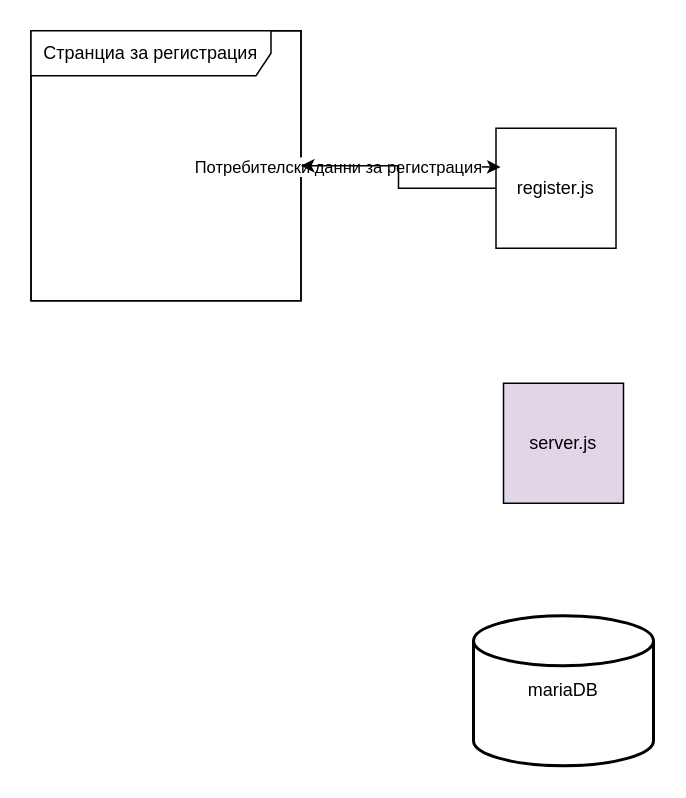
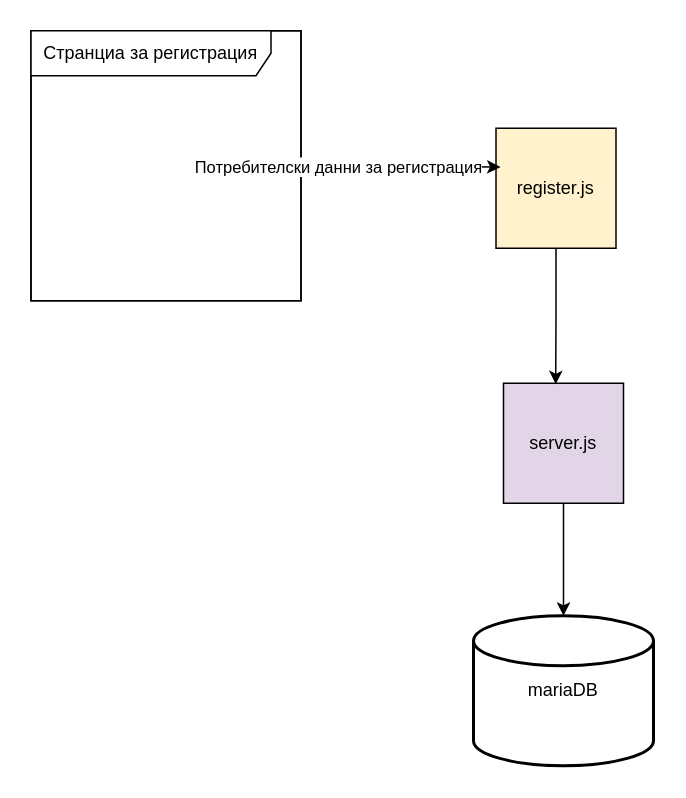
(437, 188) -> (556, 311)
(556, 188) -> (556, 188)
none -> (563, 555)
